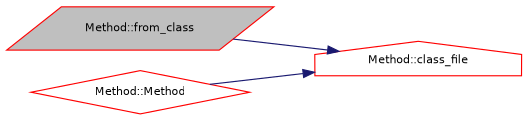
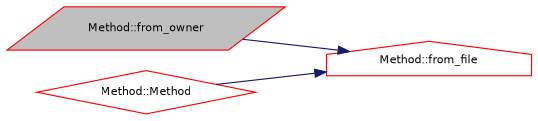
(140, 28) -> (146, 28)
(418, 60) -> (429, 60)
